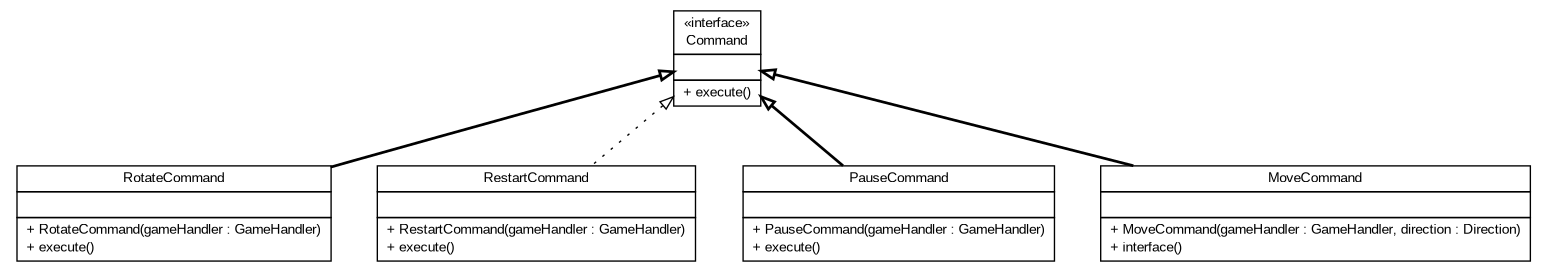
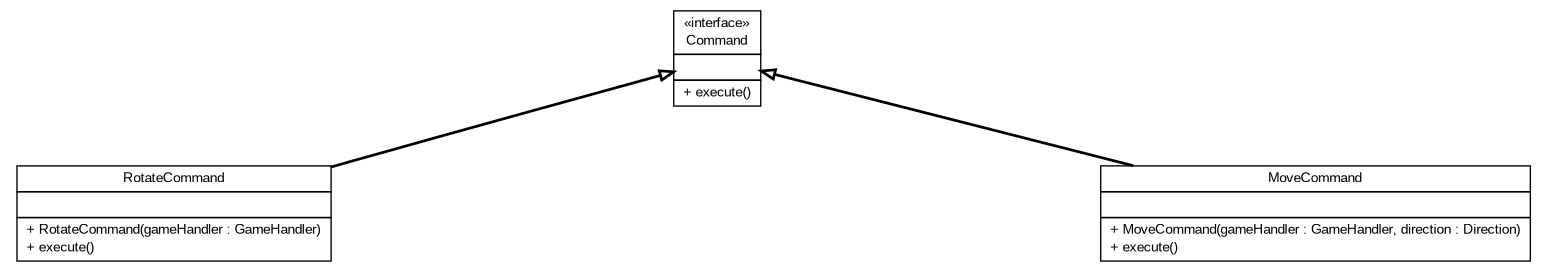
(536, 213) -> none
(898, 213) -> none
(1146, 247) -> (1144, 247)
